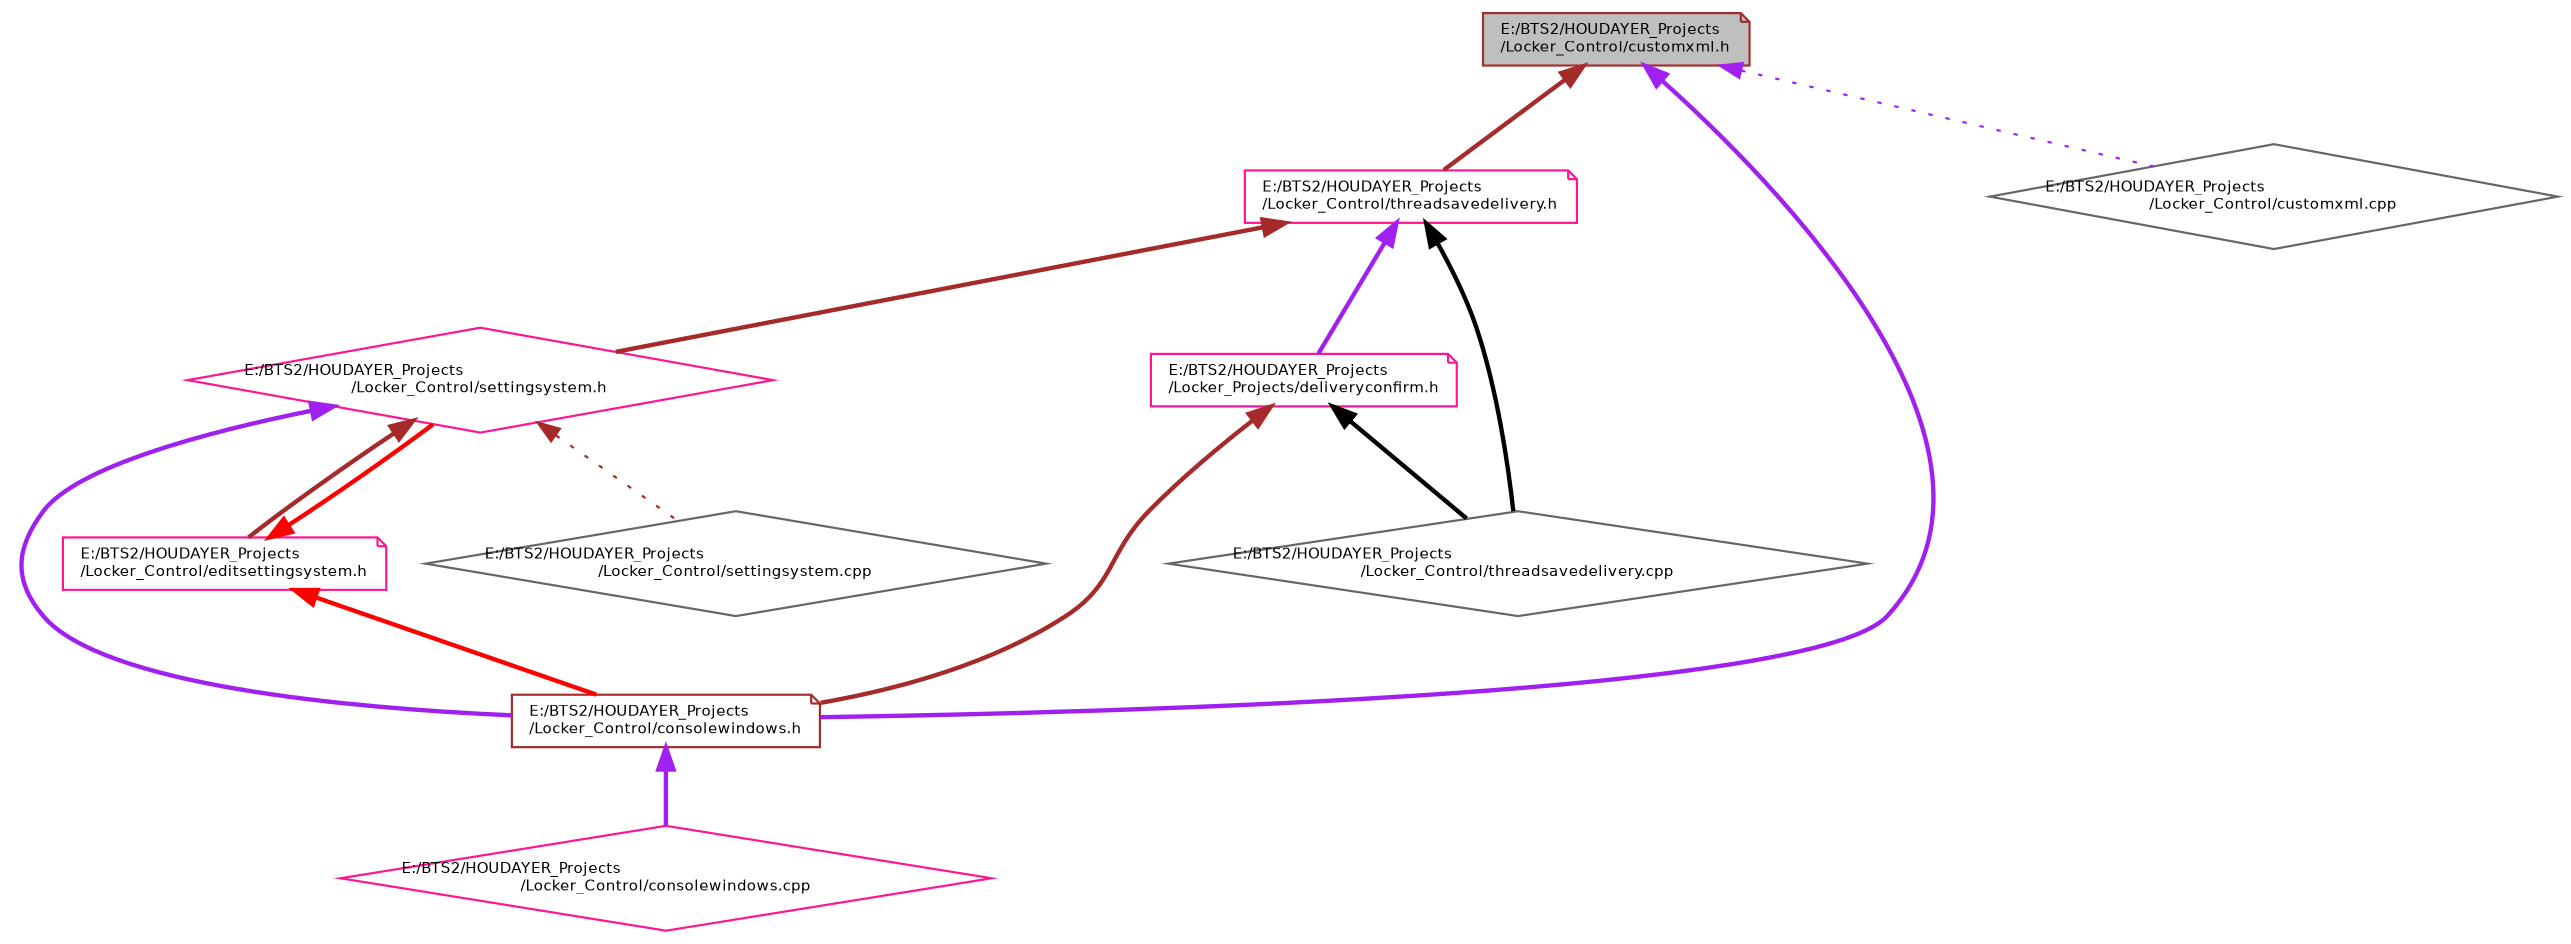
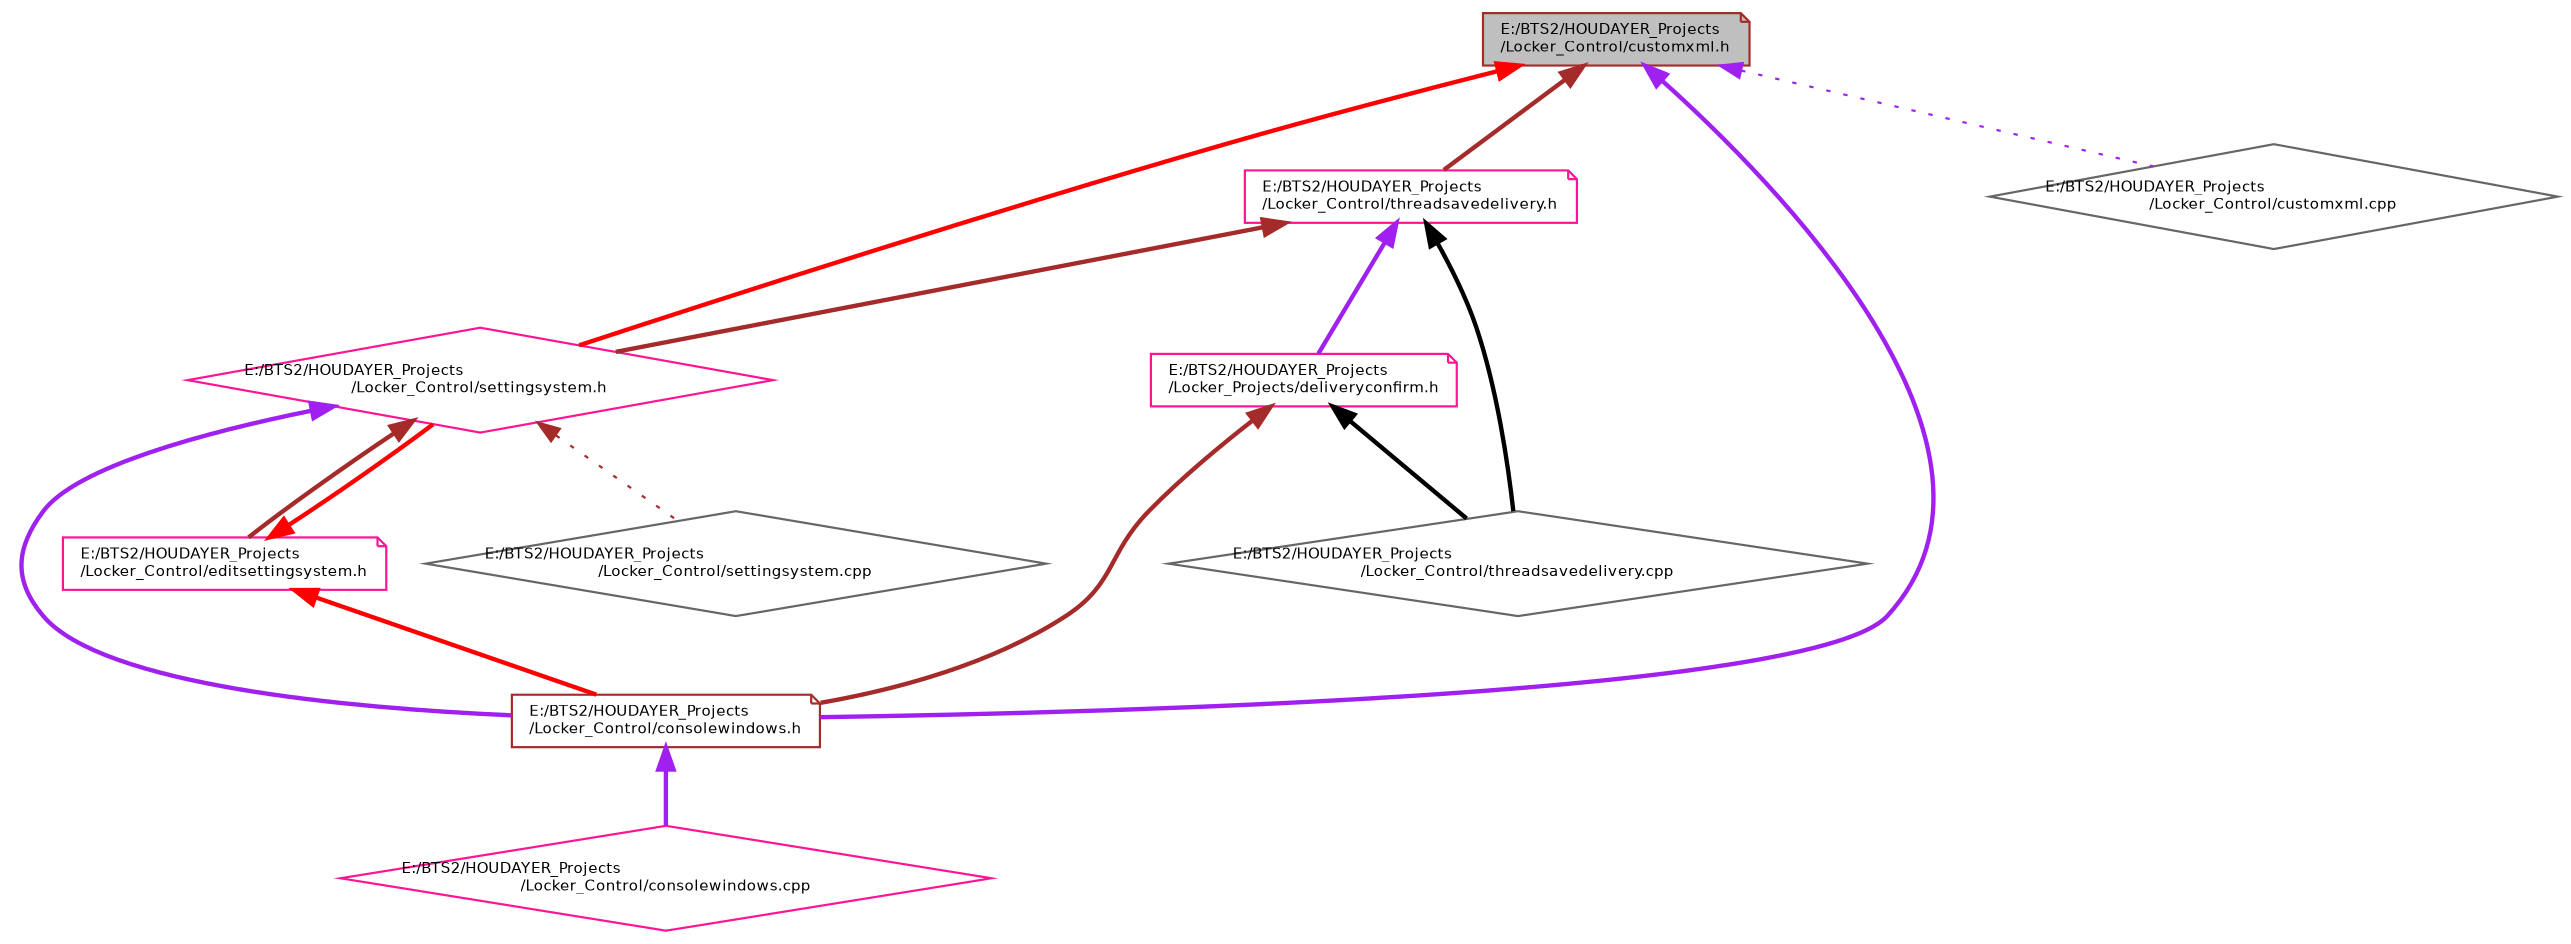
none -> (1036, 200)
